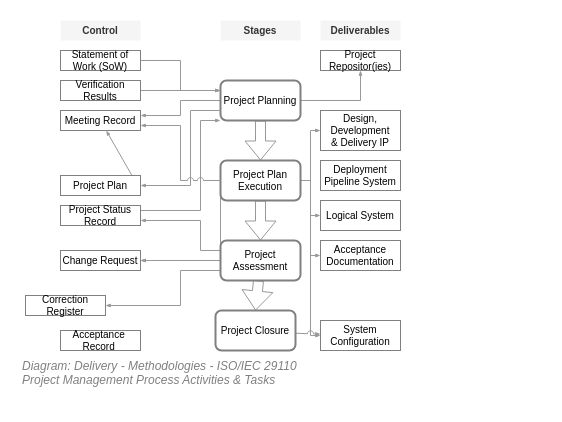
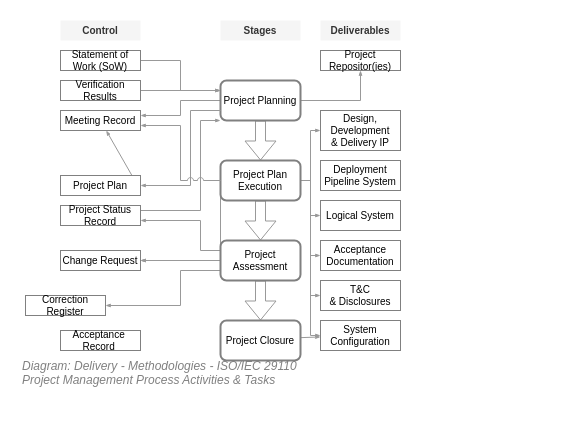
none -> (314, 296)
none -> (361, 296)
(256, 331) -> (261, 341)
